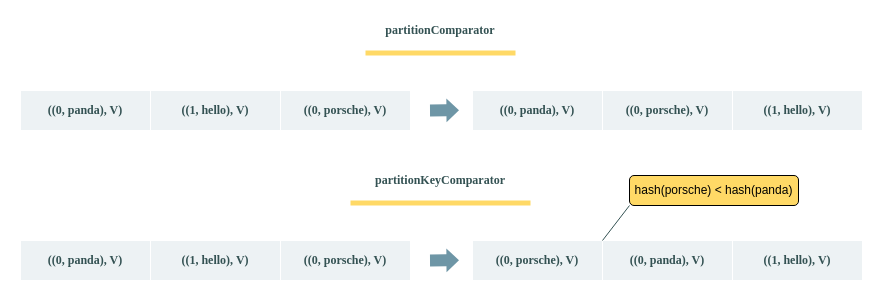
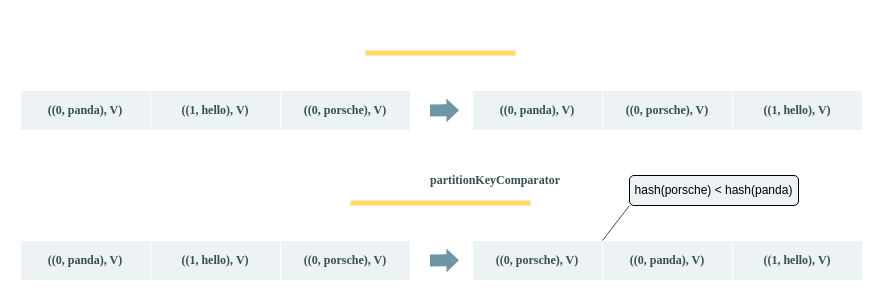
(441, 31) -> none
(441, 181) -> (496, 181)
(714, 191) -> (714, 191)
